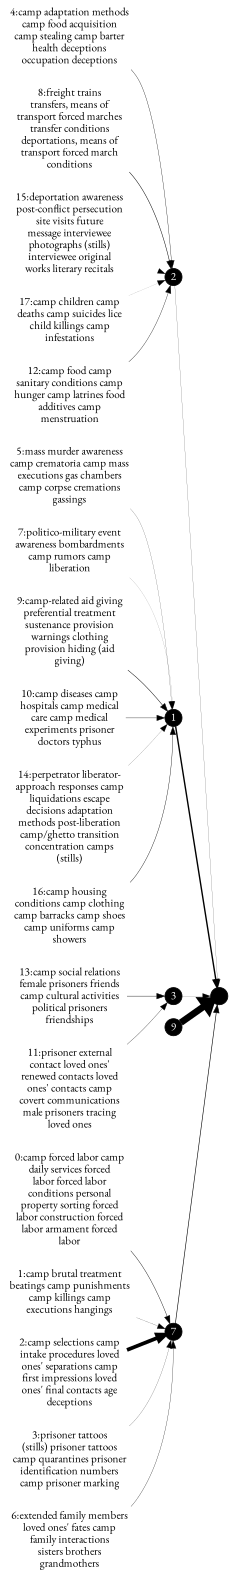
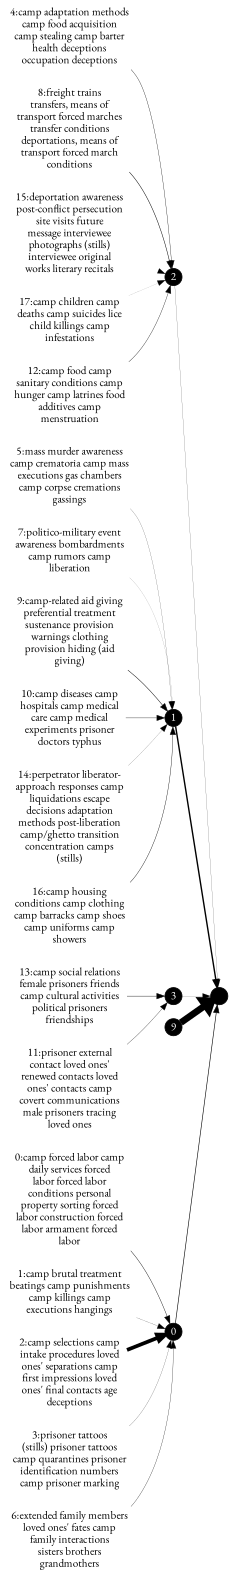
(173, 1332) -> (173, 1332)
